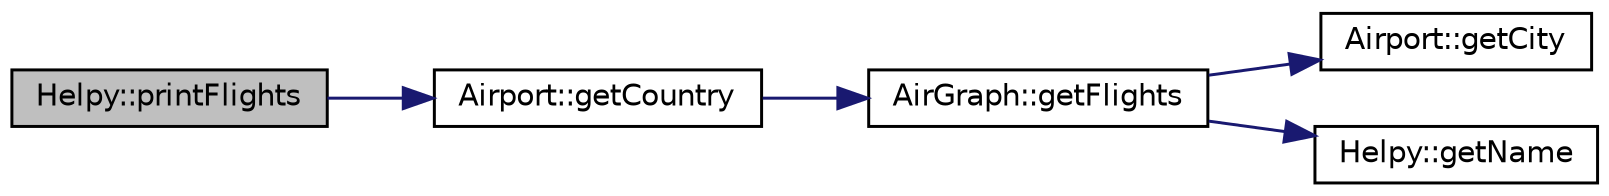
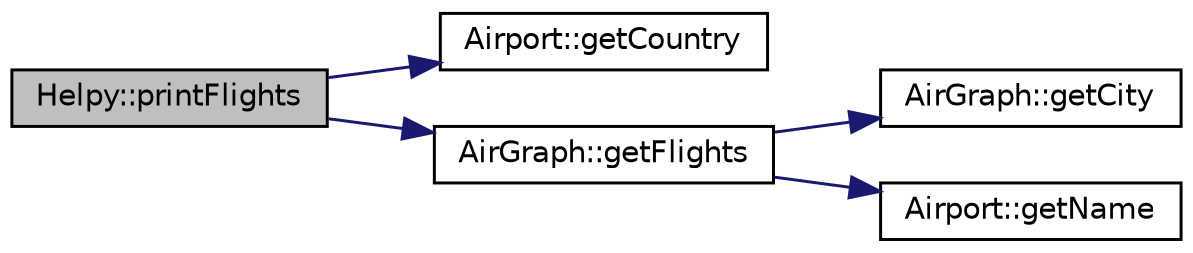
(1456, 42) -> (1031, 98)
(800, 98) -> (366, 124)
(1456, 155) -> (1031, 211)
